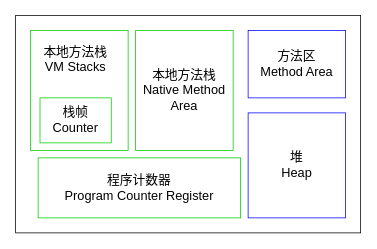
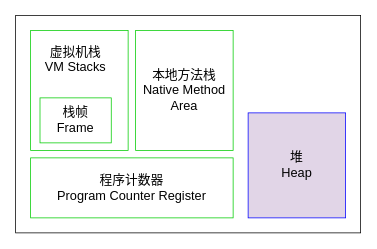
(297, 64) -> none
(75, 68) -> (75, 68)
(75, 120) -> (75, 120)
(297, 165) -> (297, 165)
(139, 188) -> (132, 188)
